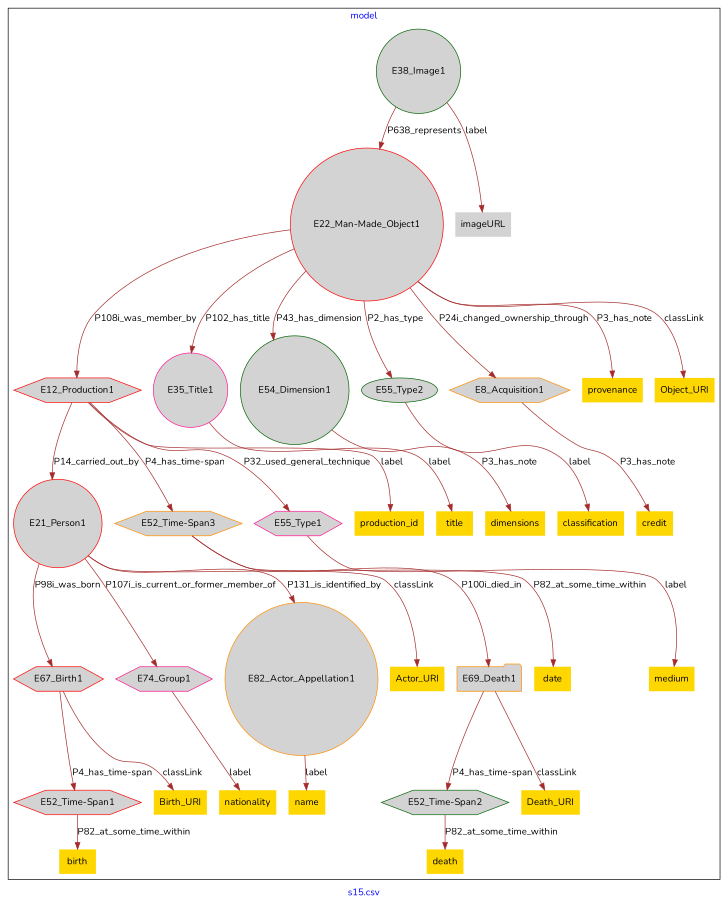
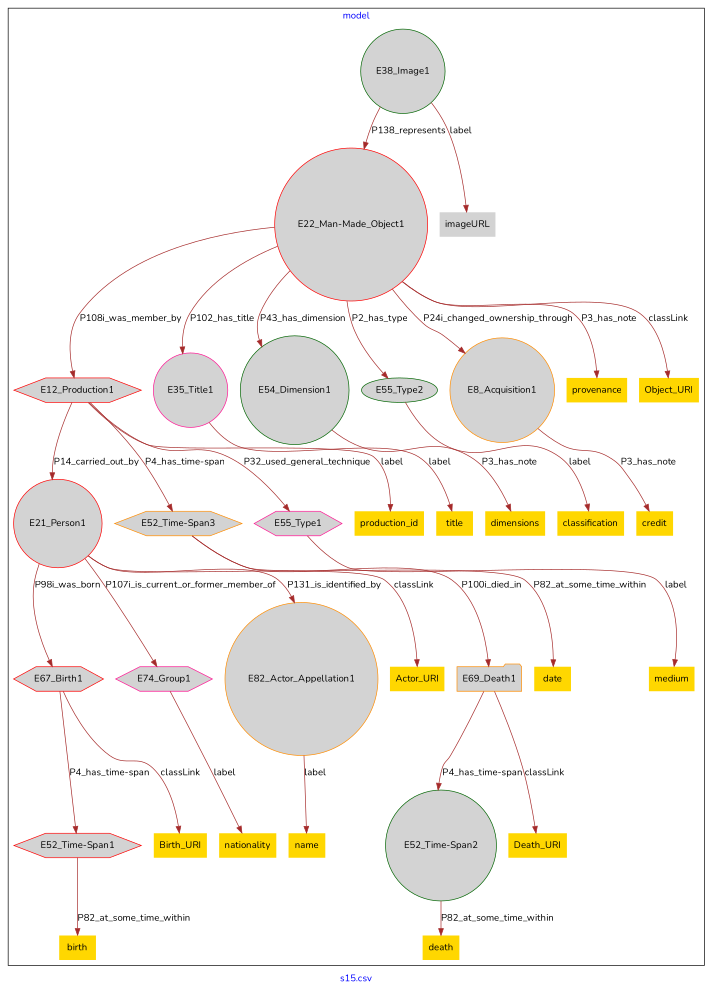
(424, 131) -> (409, 131)
(510, 390) -> (502, 390)
(445, 802) -> (441, 845)
